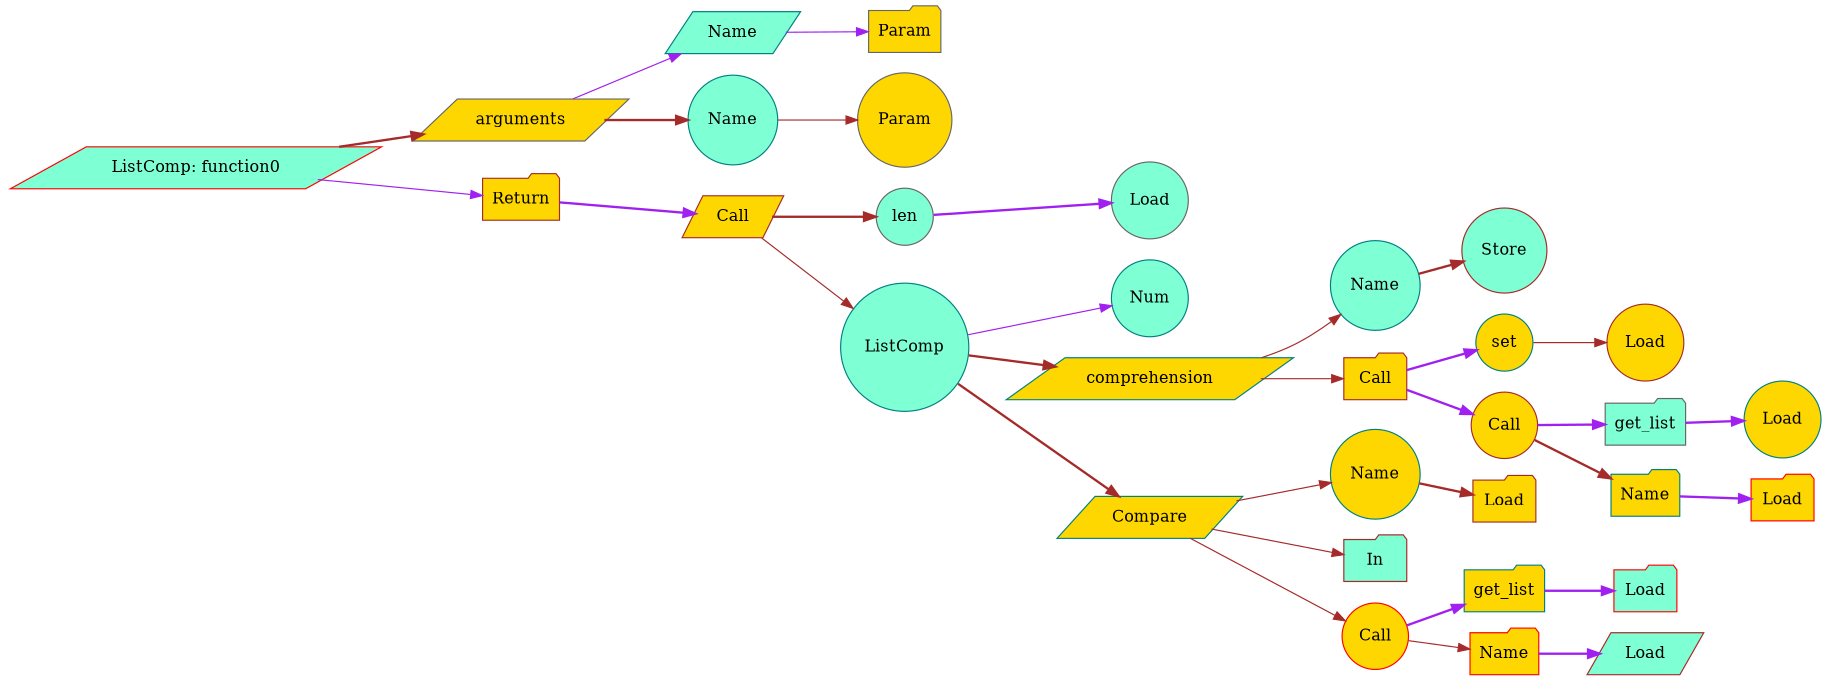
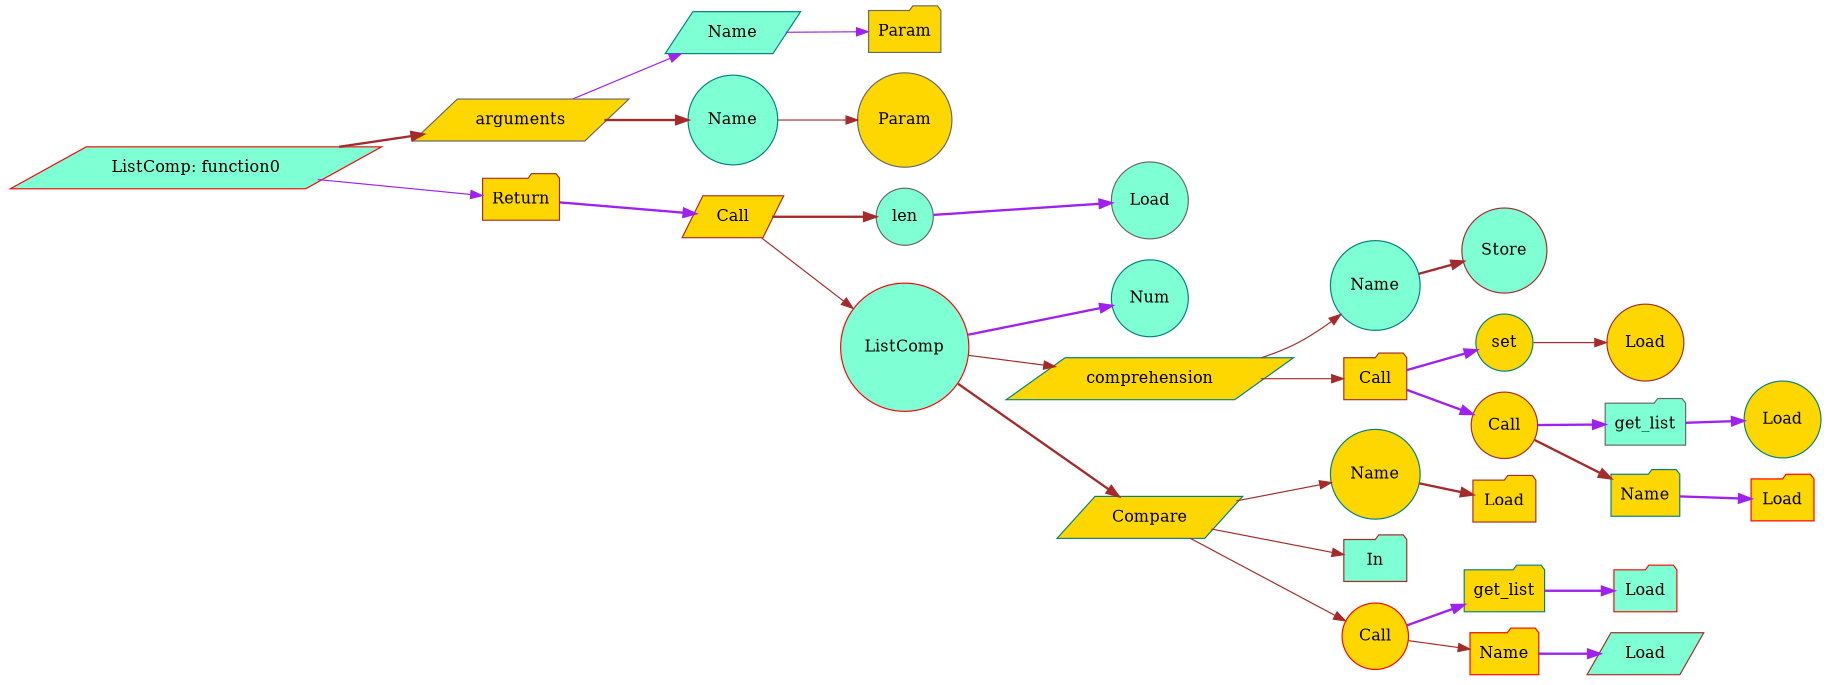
(1034, 321) -> (1034, 321)
(905, 347) -> (905, 347)
(1006, 360) -> (1006, 360)
